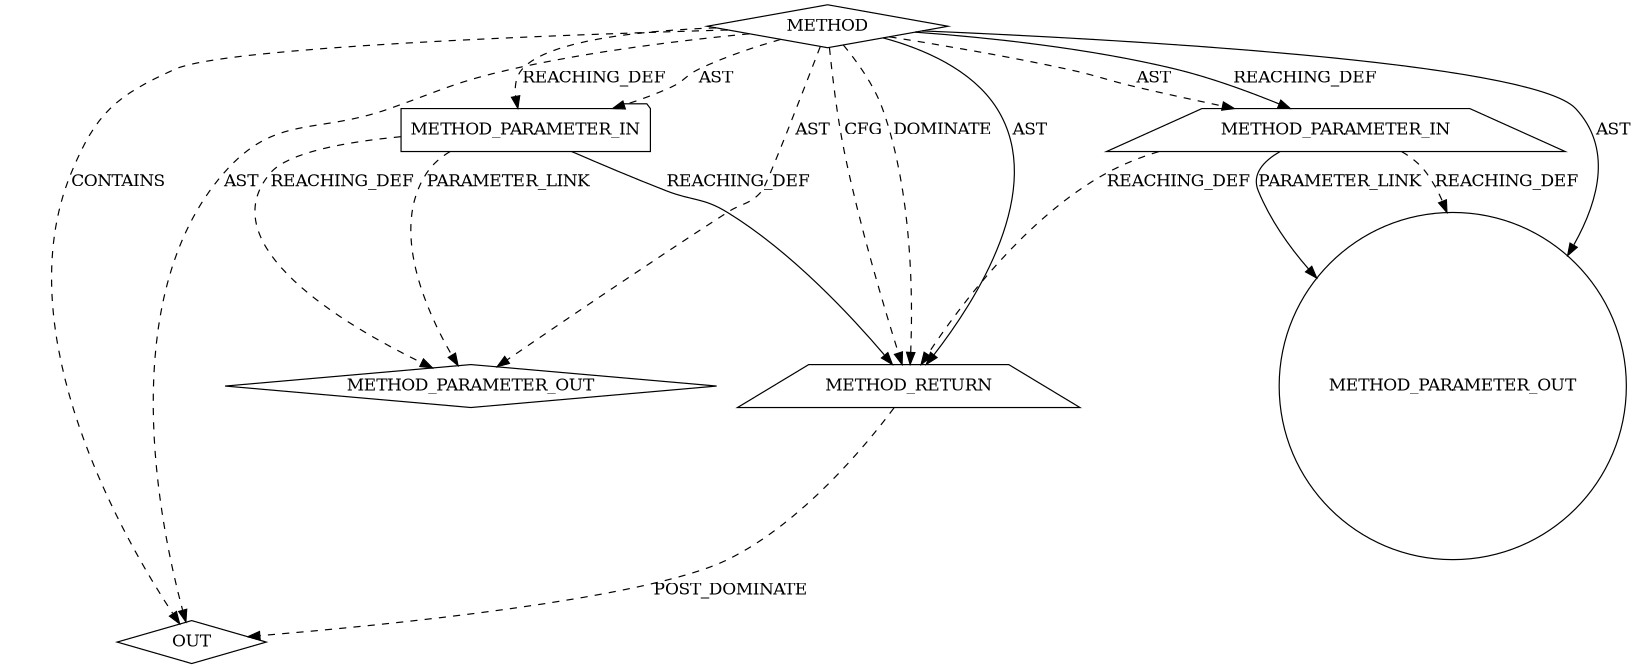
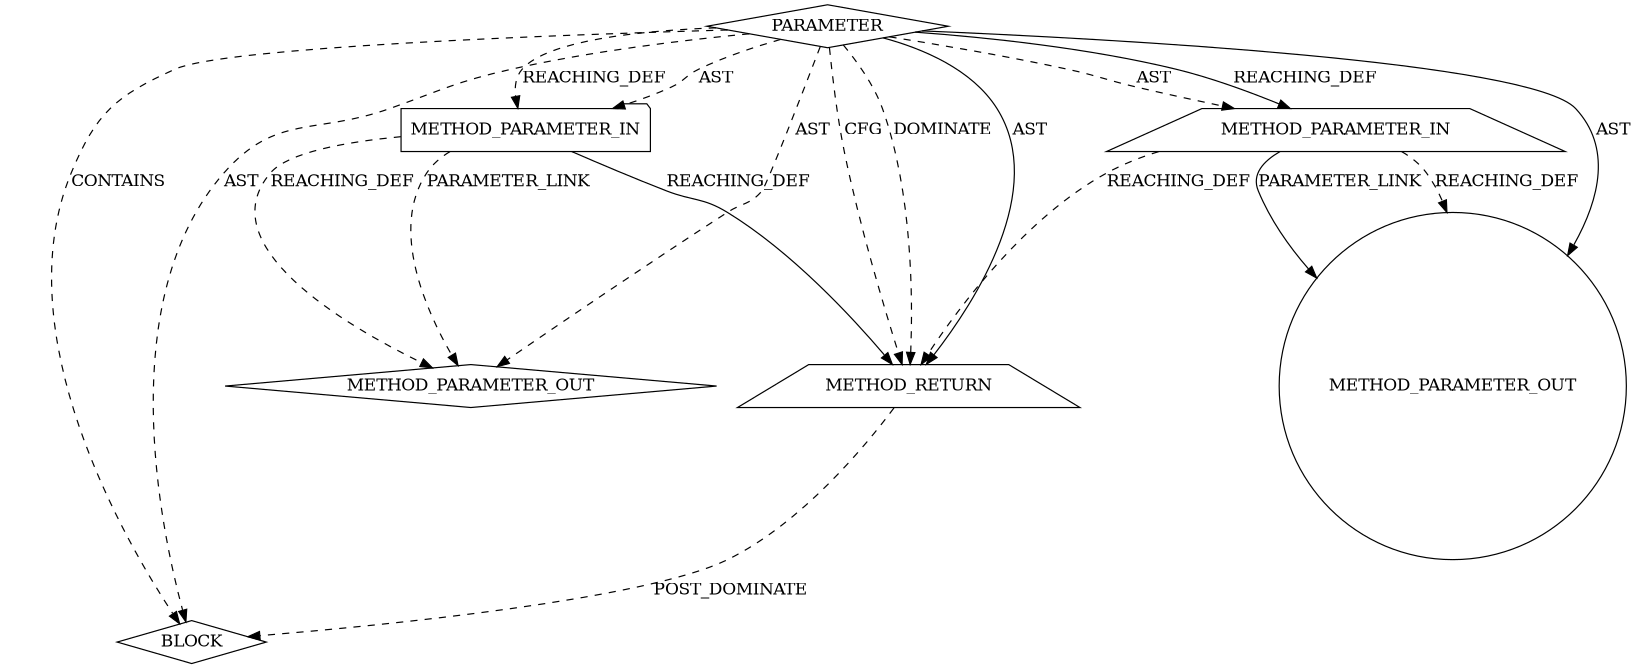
(828, 26) -> (828, 26)
(192, 642) -> (192, 642)
